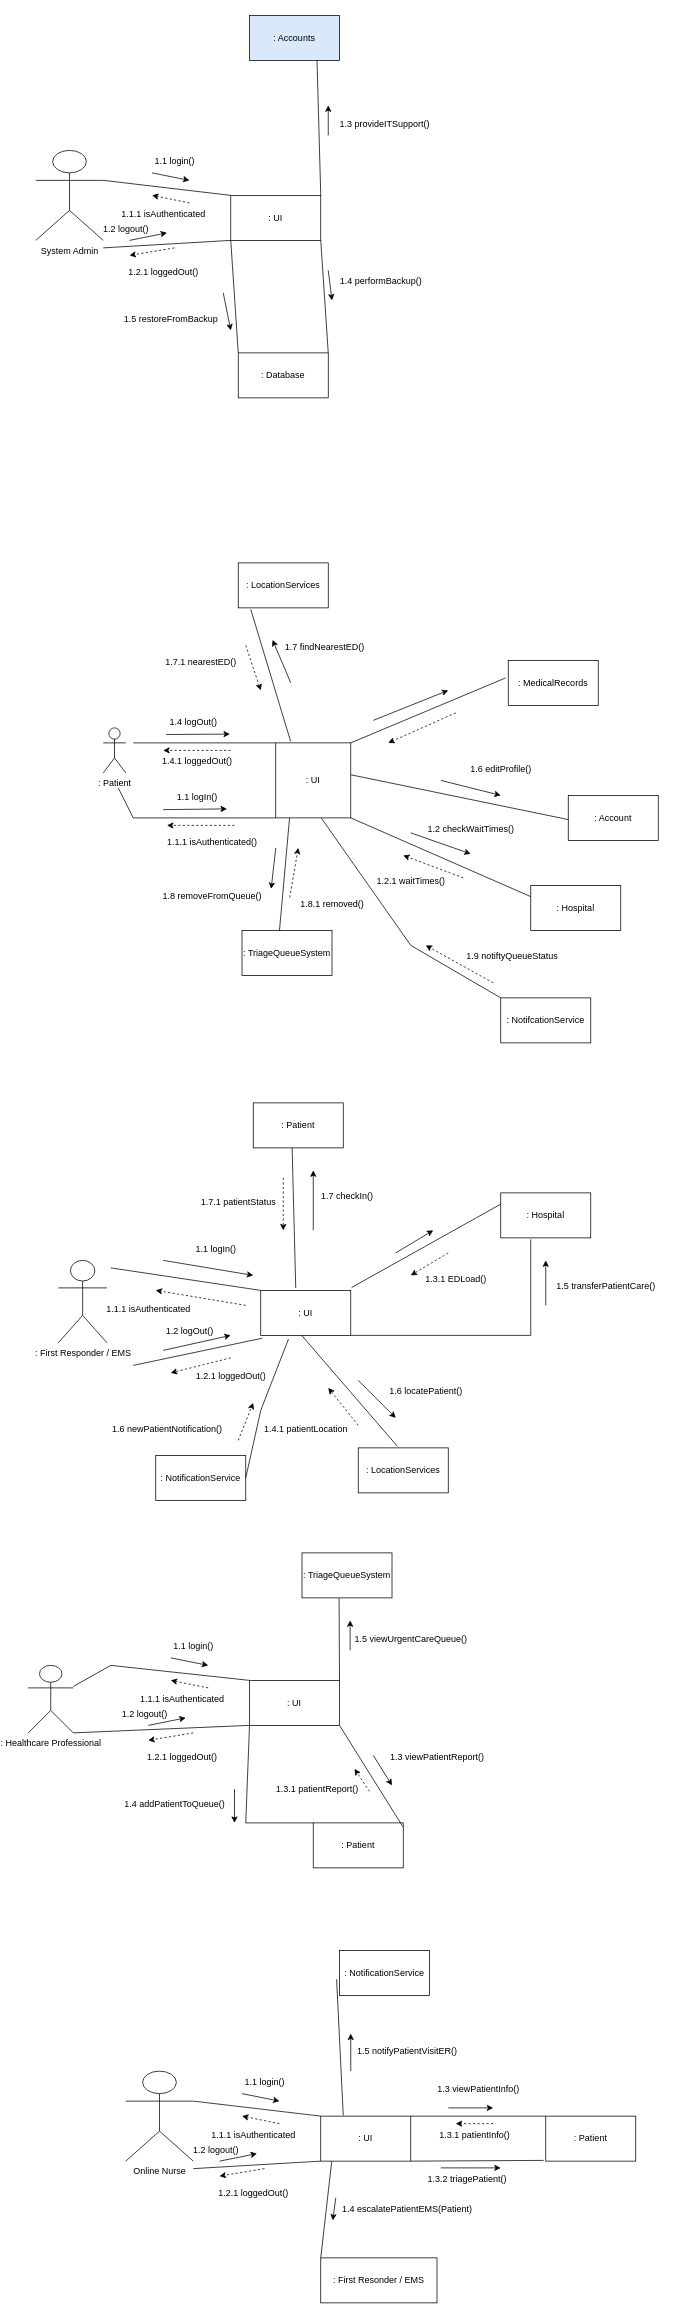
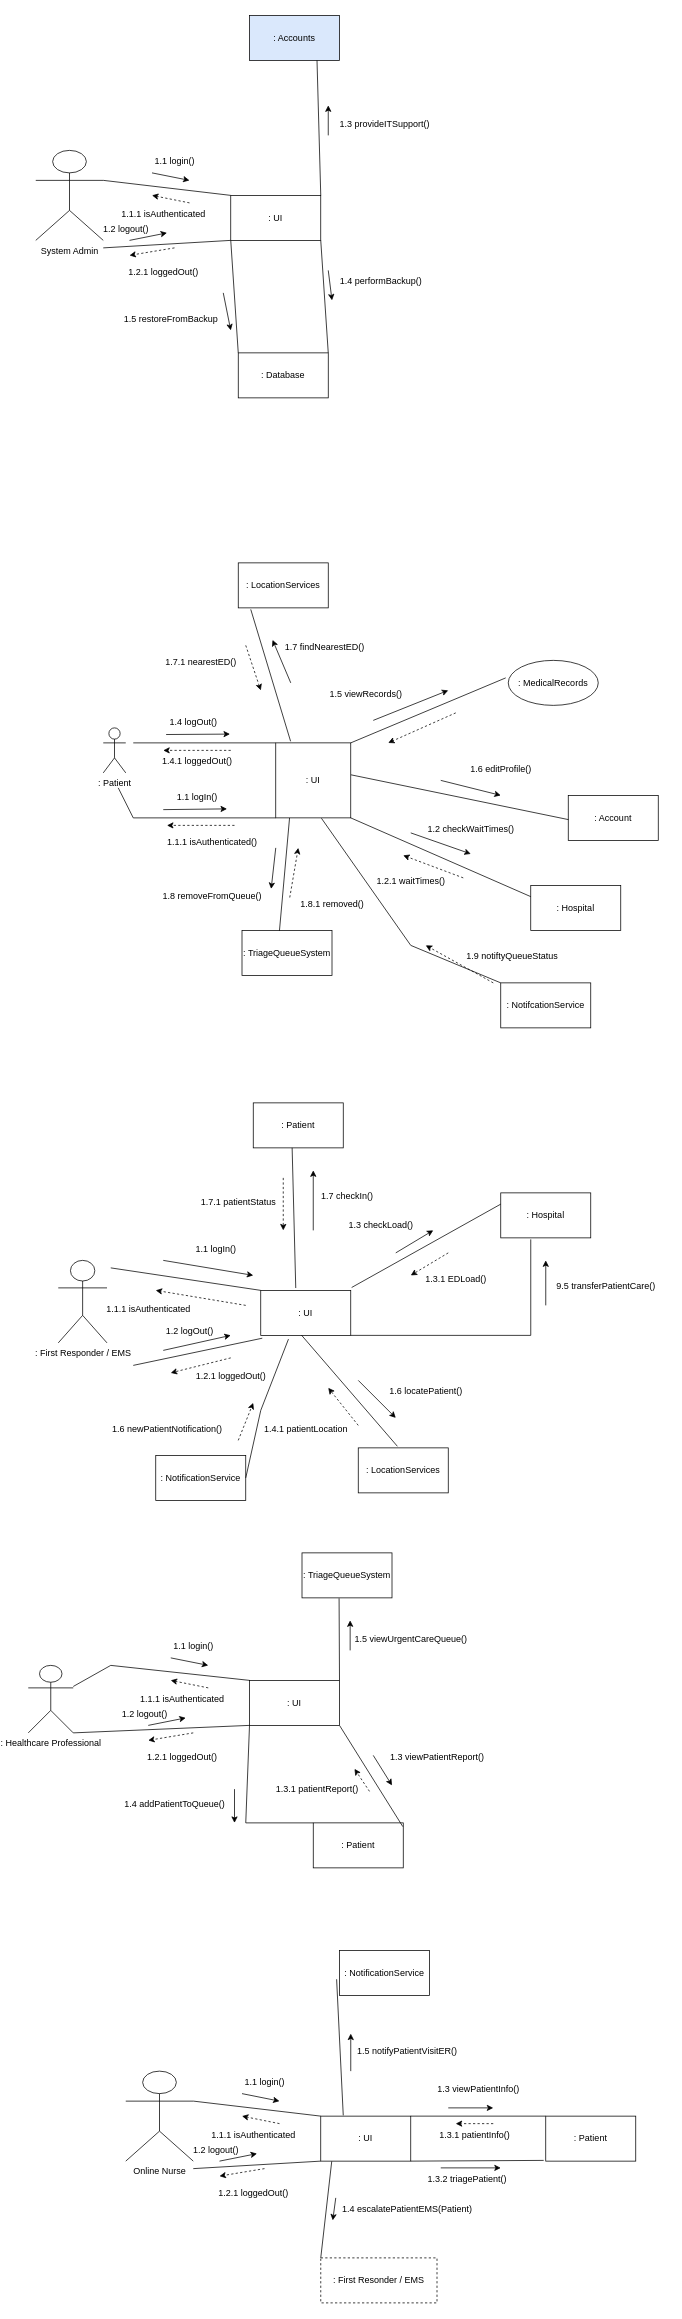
(553, 683) -> (553, 683)
none -> (366, 694)
(546, 1020) -> (546, 1005)
none -> (381, 1225)
(606, 1287) -> (606, 1287)
(379, 2280) -> (379, 2280)
